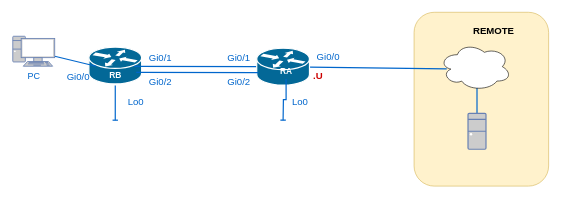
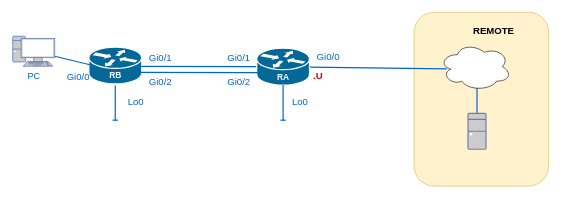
(286, 70) -> (283, 76)
